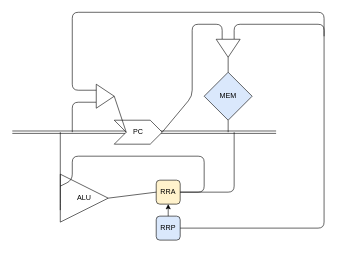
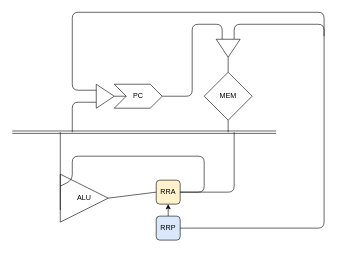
(228, 96) -> (228, 96)
(138, 132) -> (138, 96)
